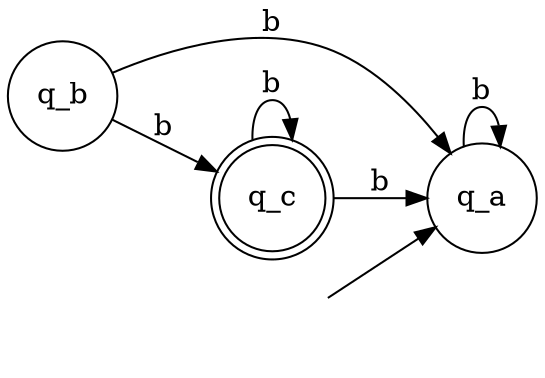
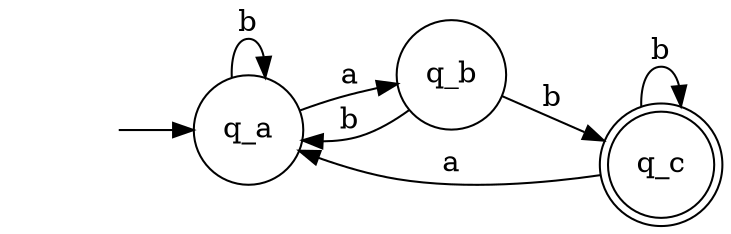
none -> (338, 98)
(381, 183) -> (451, 164)
